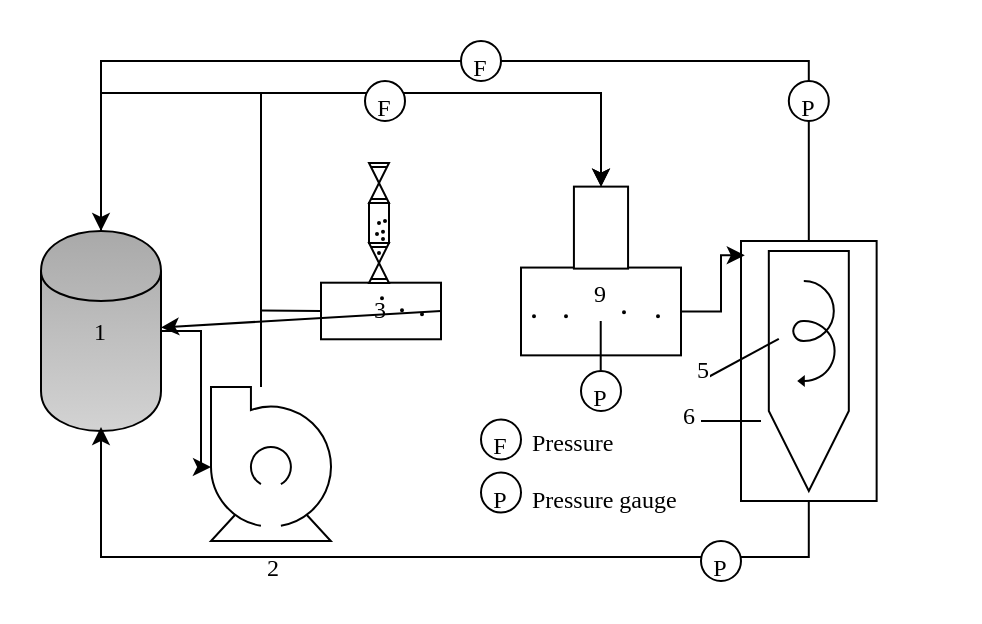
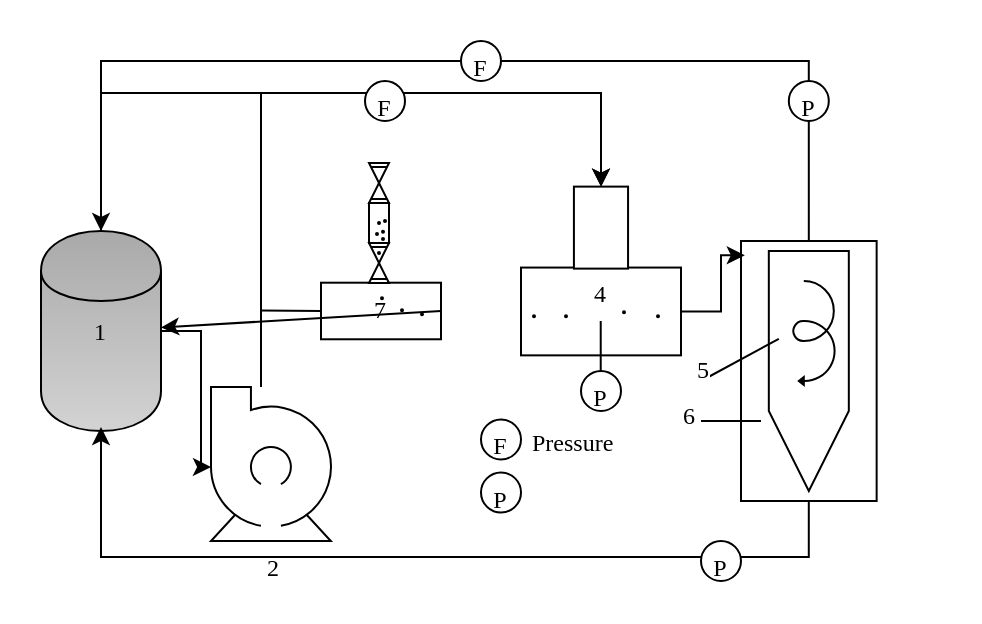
(601, 295) -> (601, 295)
(381, 311) -> (381, 311)
(629, 493) -> none
